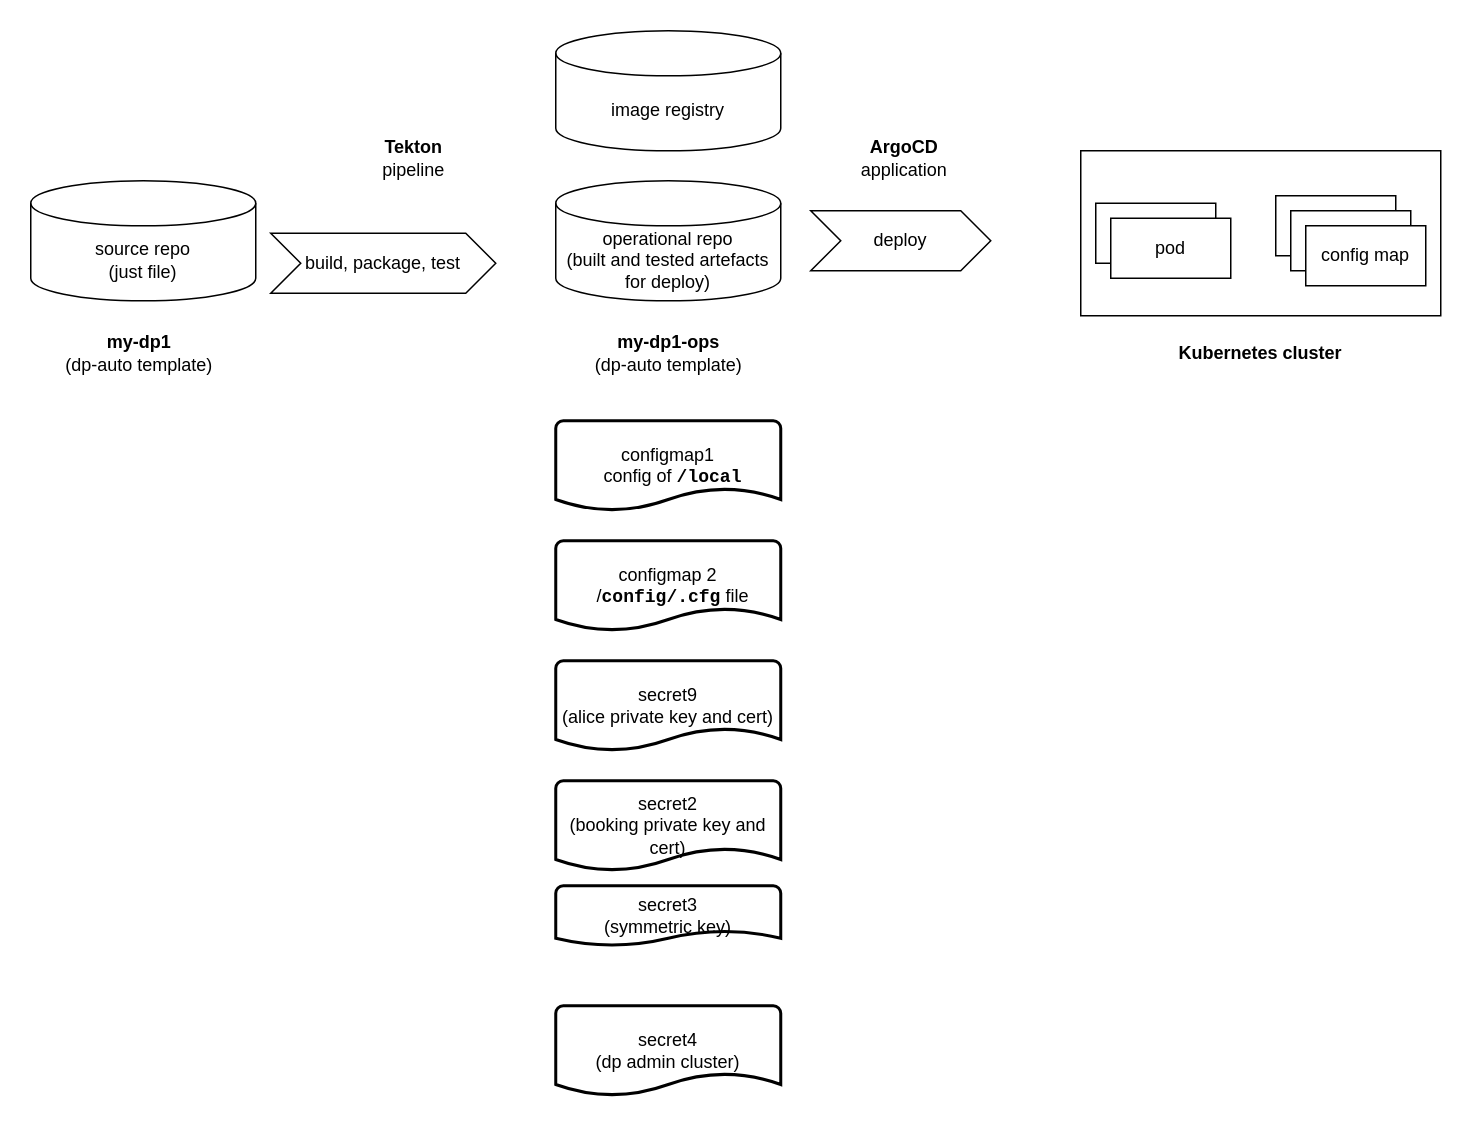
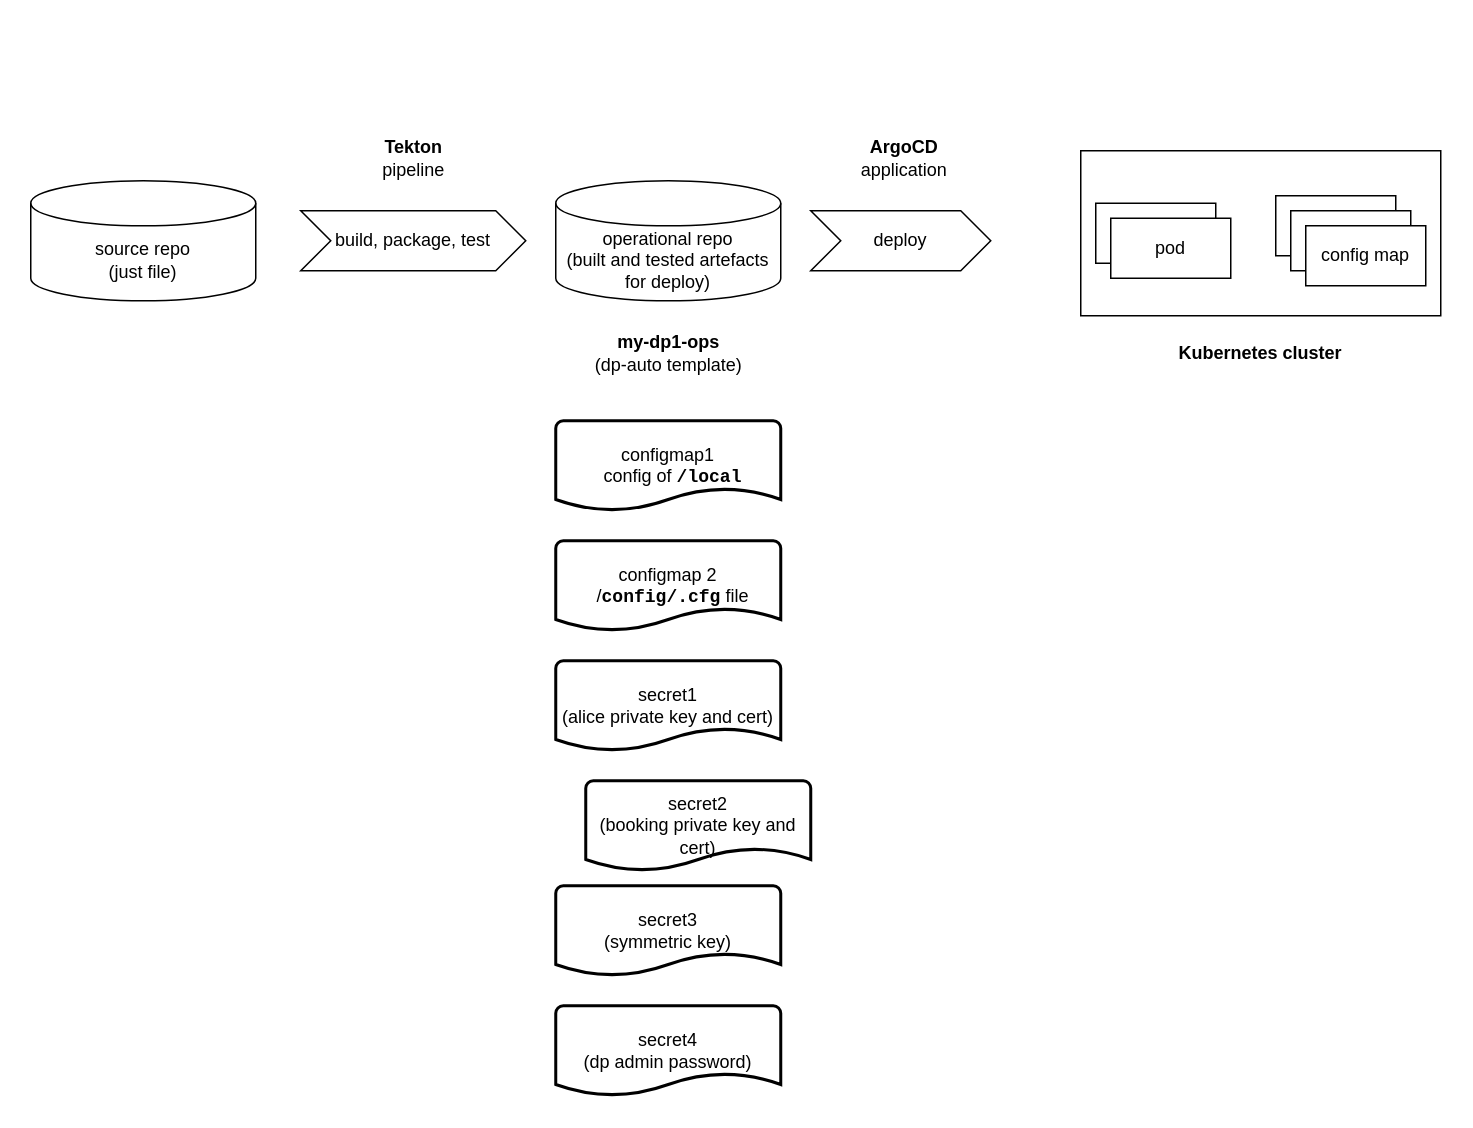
(668, 91) -> none
(383, 263) -> (413, 241)
(140, 353) -> none
(668, 706) -> (668, 706)
(668, 826) -> (698, 826)
(668, 916) -> (668, 931)
(668, 1051) -> (668, 1051)
